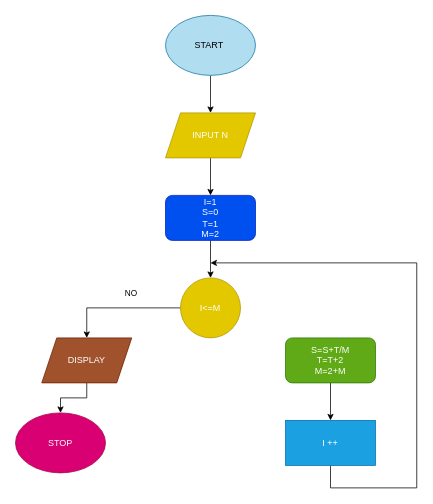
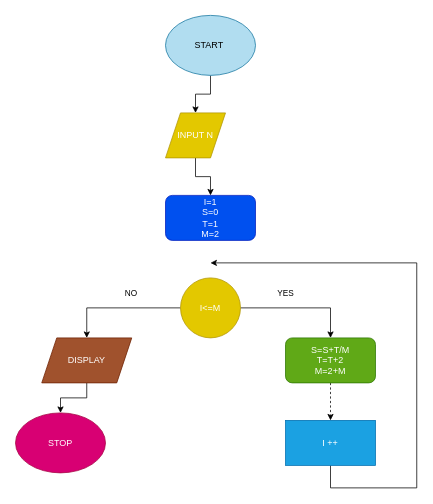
(210, 135) -> (195, 135)
(210, 257) -> none
none -> (330, 319)
(330, 398) -> (330, 398)
